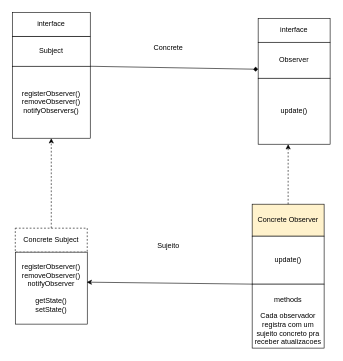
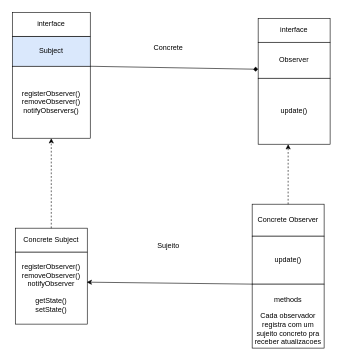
(51, 51) -> (51, 51)
(288, 220) -> (288, 220)
(51, 240) -> (51, 240)
